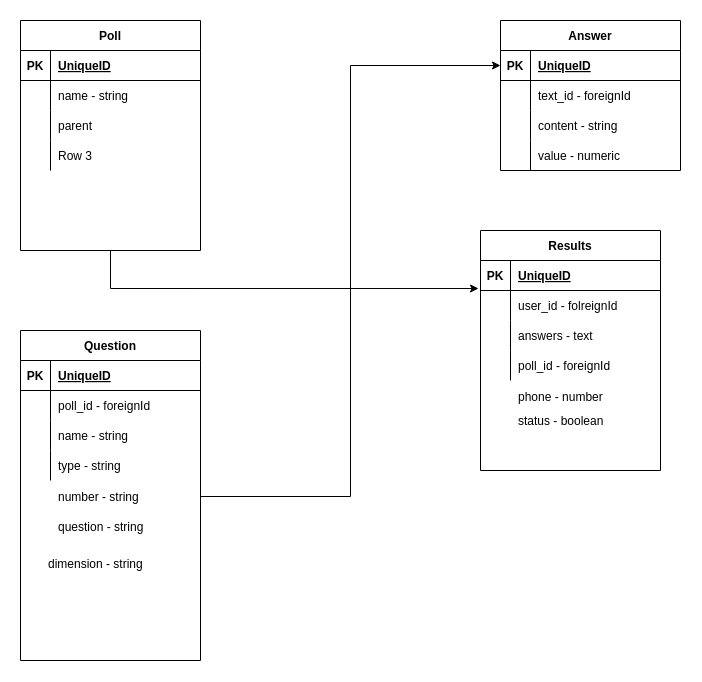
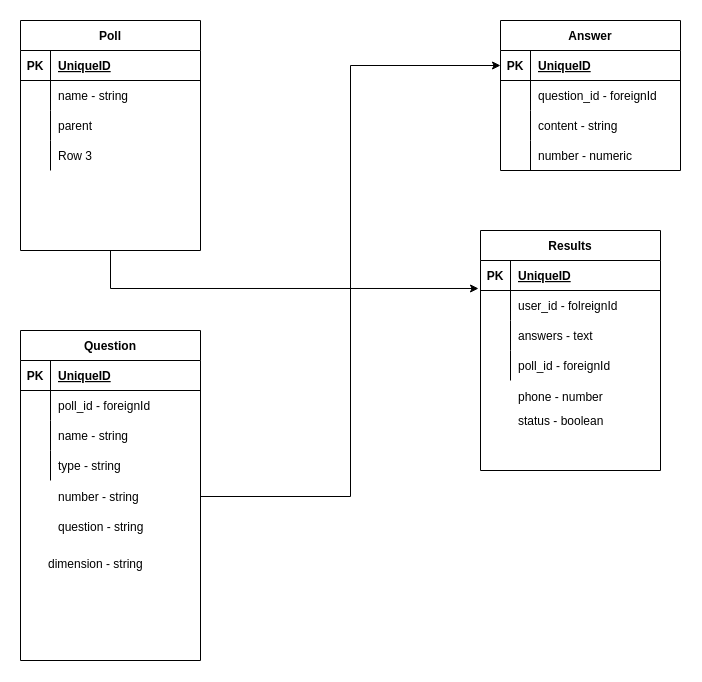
(596, 96) -> (607, 96)
(582, 156) -> (587, 156)
